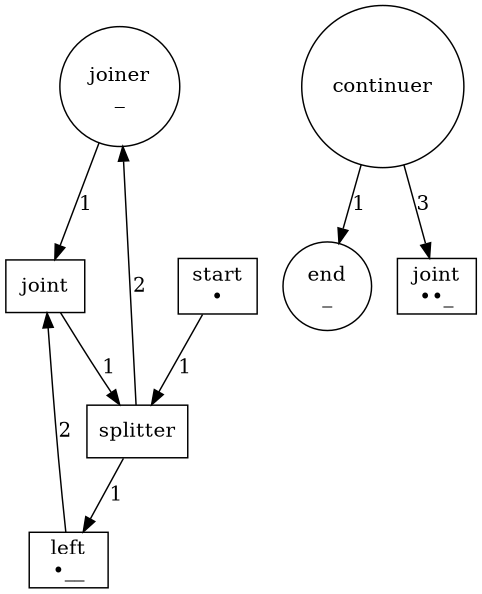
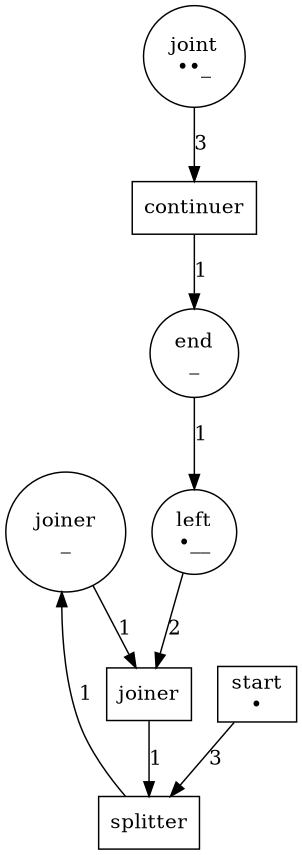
(383, 87) -> (194, 208)
(415, 204) -> (194, 137)
(45, 286) -> (149, 694)
(140, 286) -> (86, 694)
(437, 286) -> (194, 56)
(186, 368) -> (216, 759)
(107, 489) -> (194, 436)
(69, 560) -> (194, 532)
